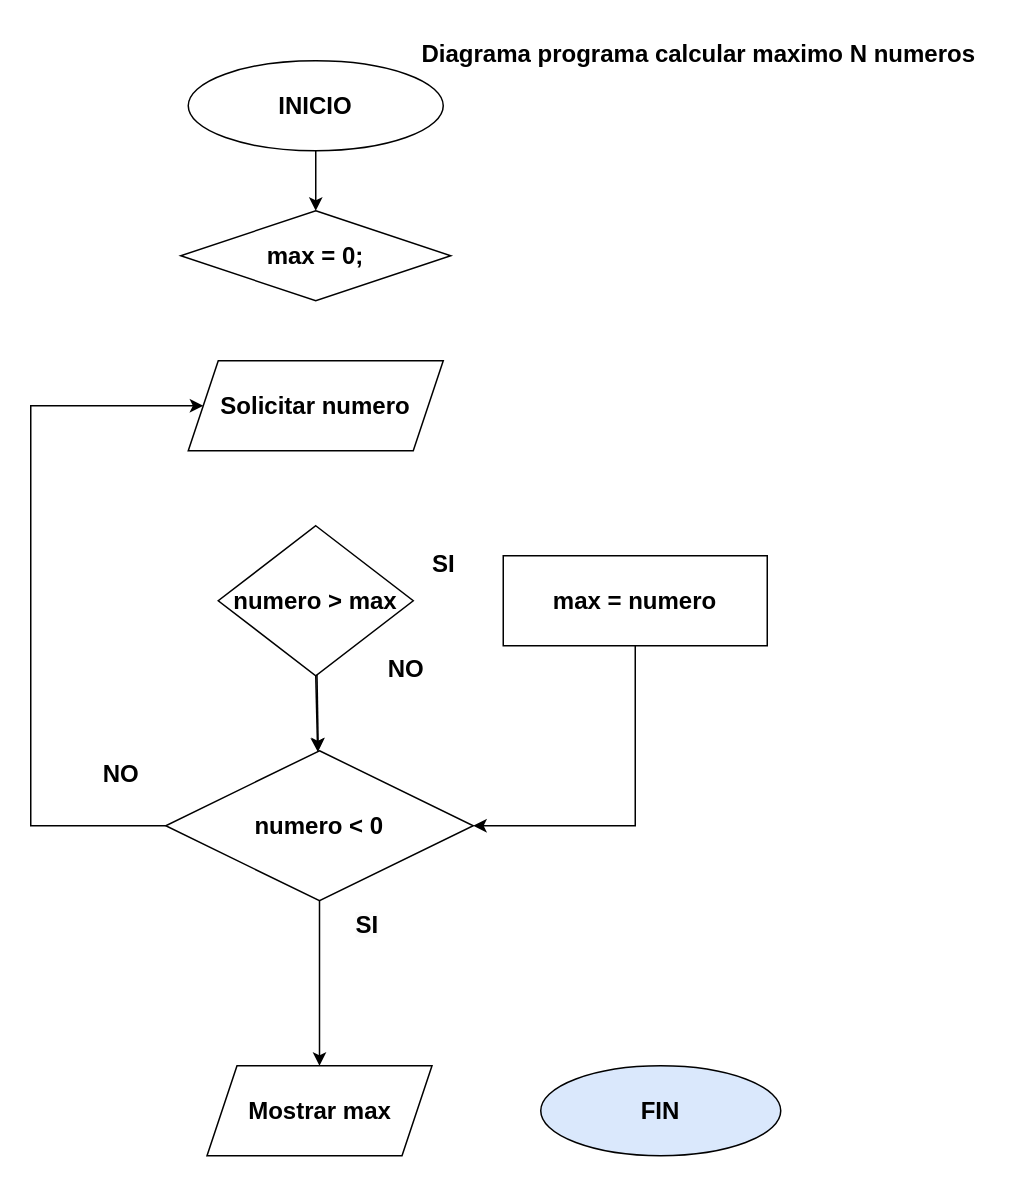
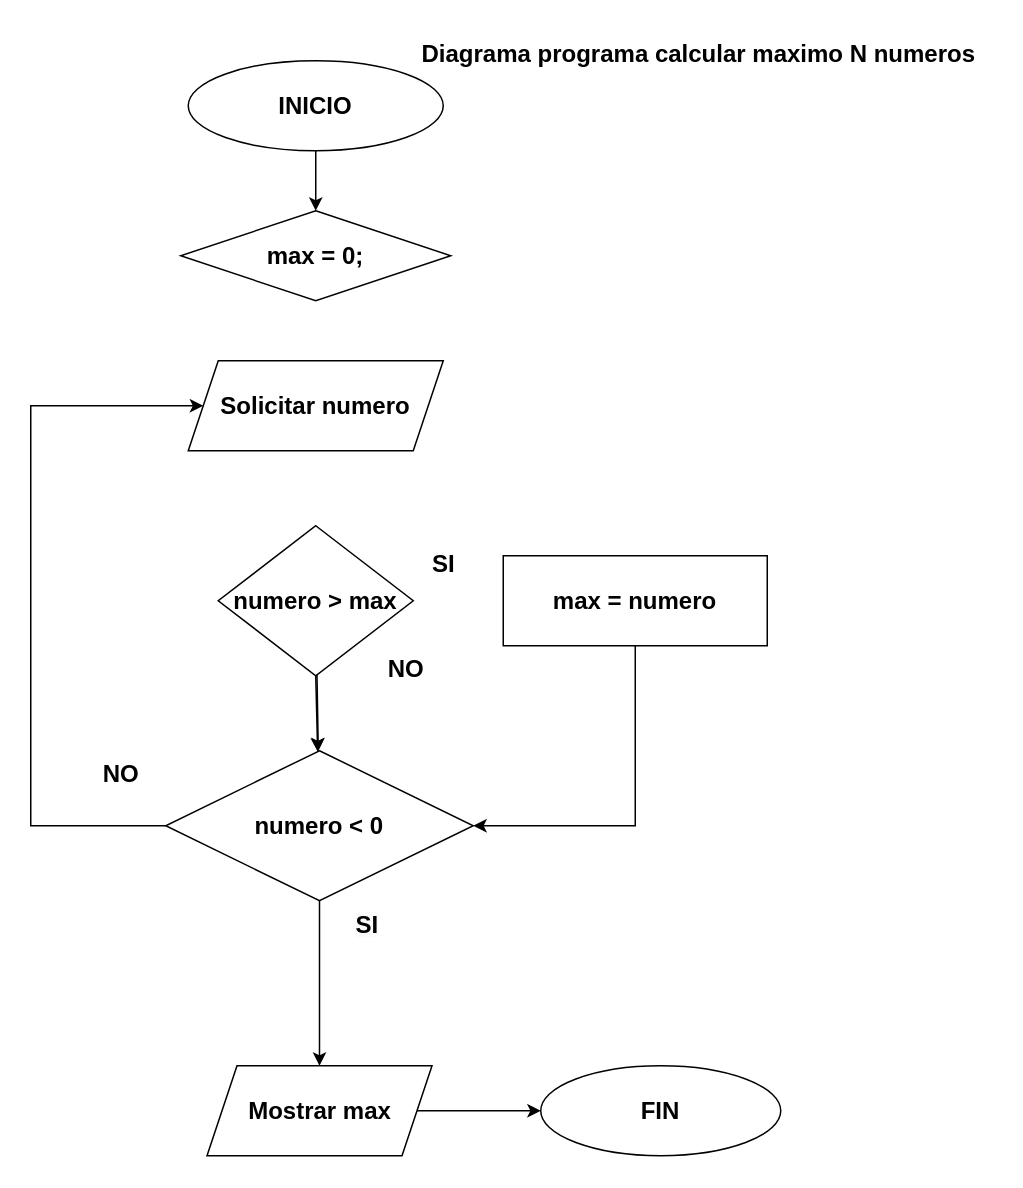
none -> (474, 1111)
(661, 1111) -> (661, 1111)
